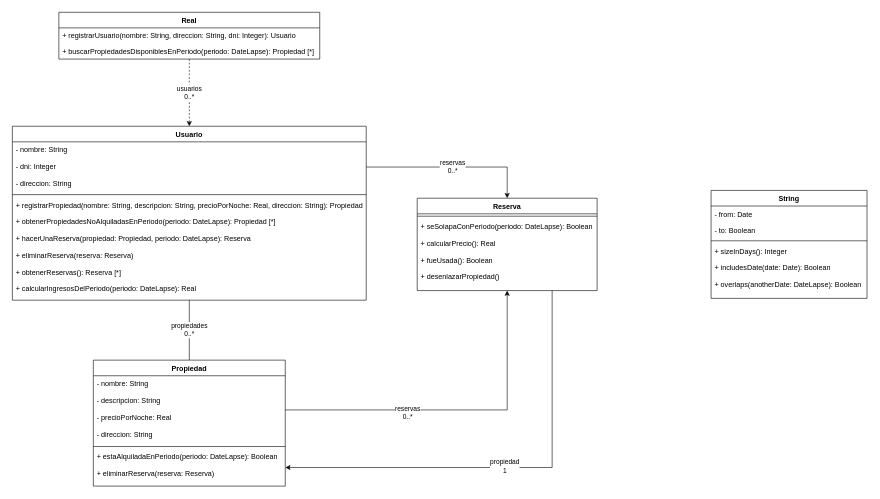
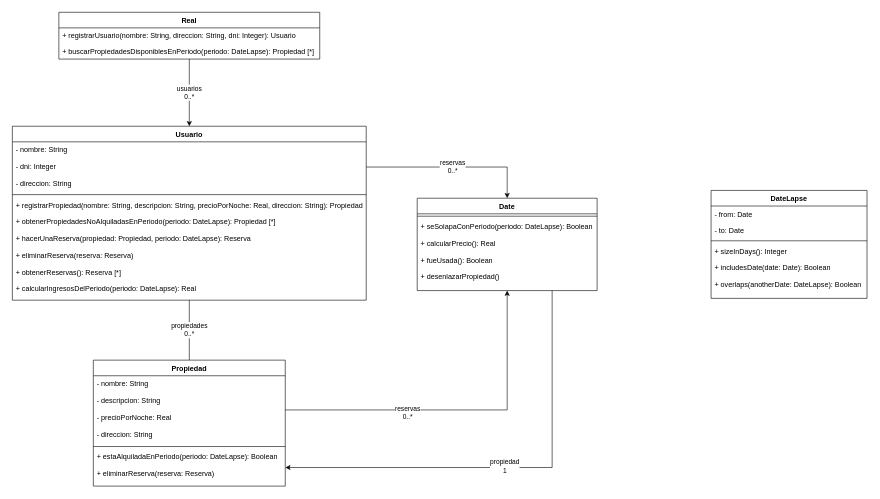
(189, 72) -> (189, 72)
(789, 199) -> (789, 199)
(507, 206) -> (507, 206)
(736, 214) -> (736, 214)
